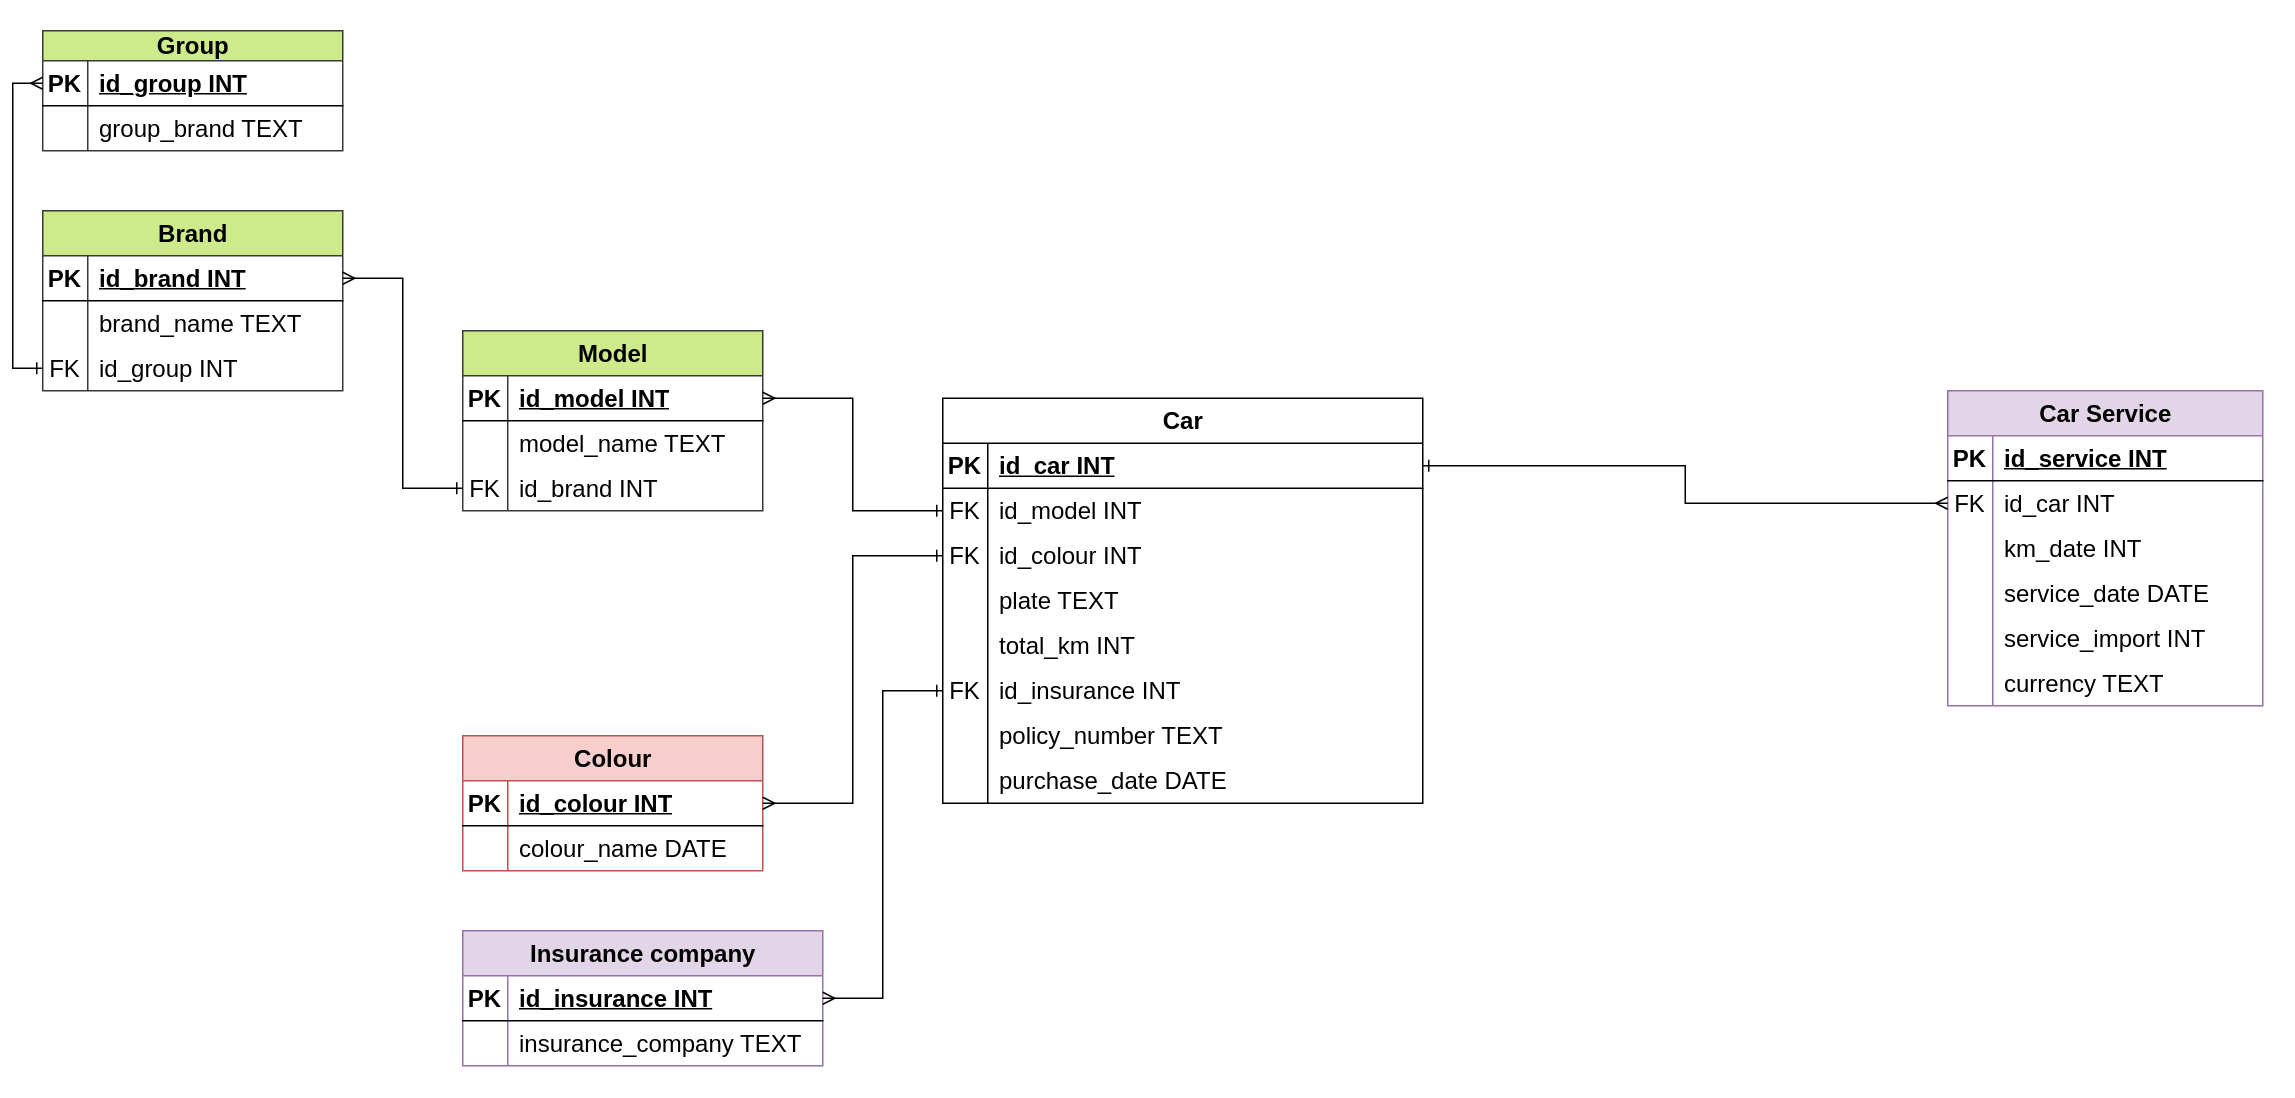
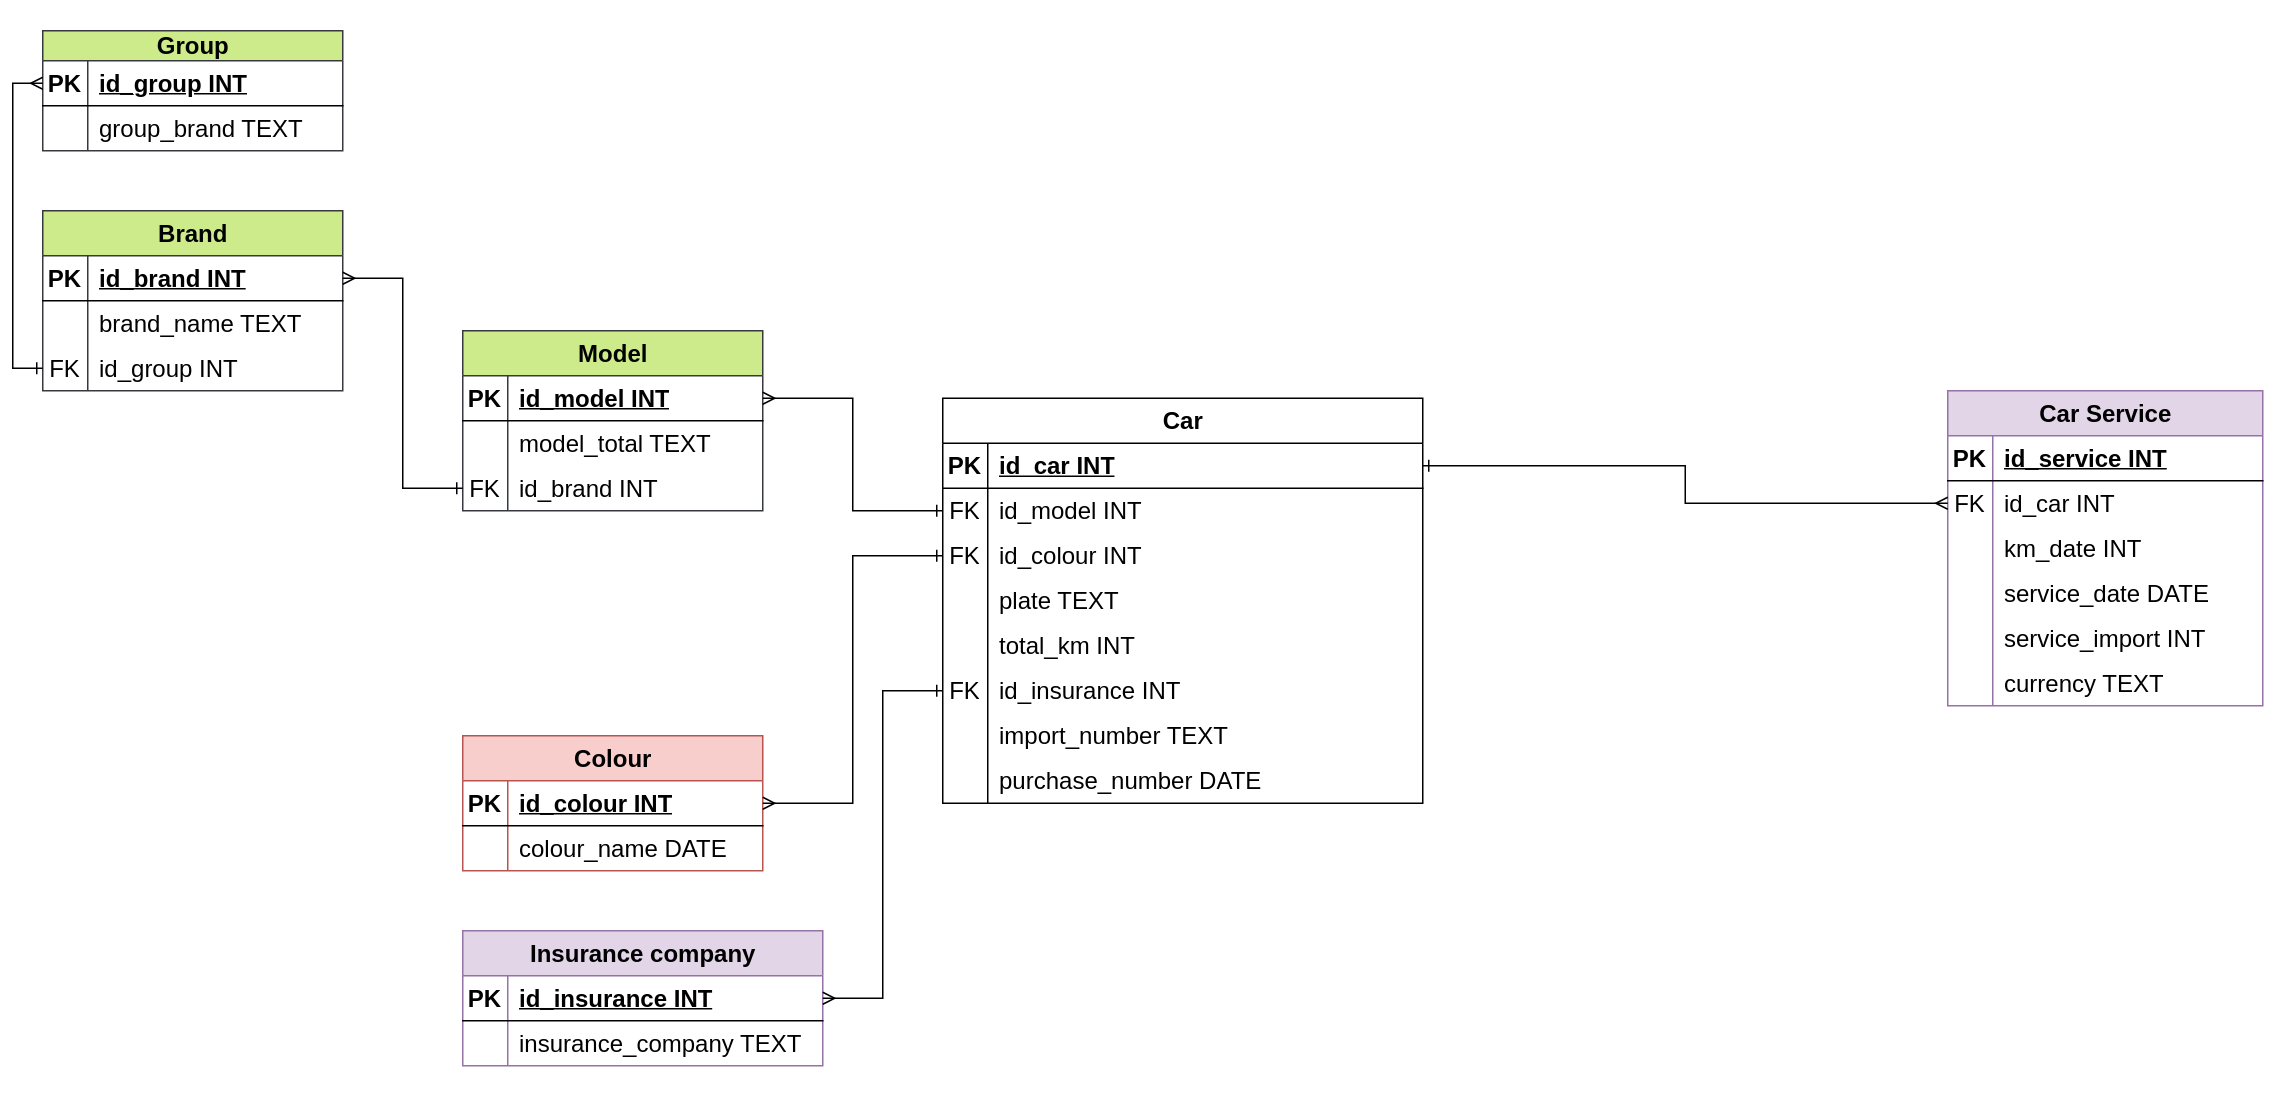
(614, 443) -> (618, 443)
(1111, 736) -> (1114, 736)
(1118, 781) -> (1131, 781)
